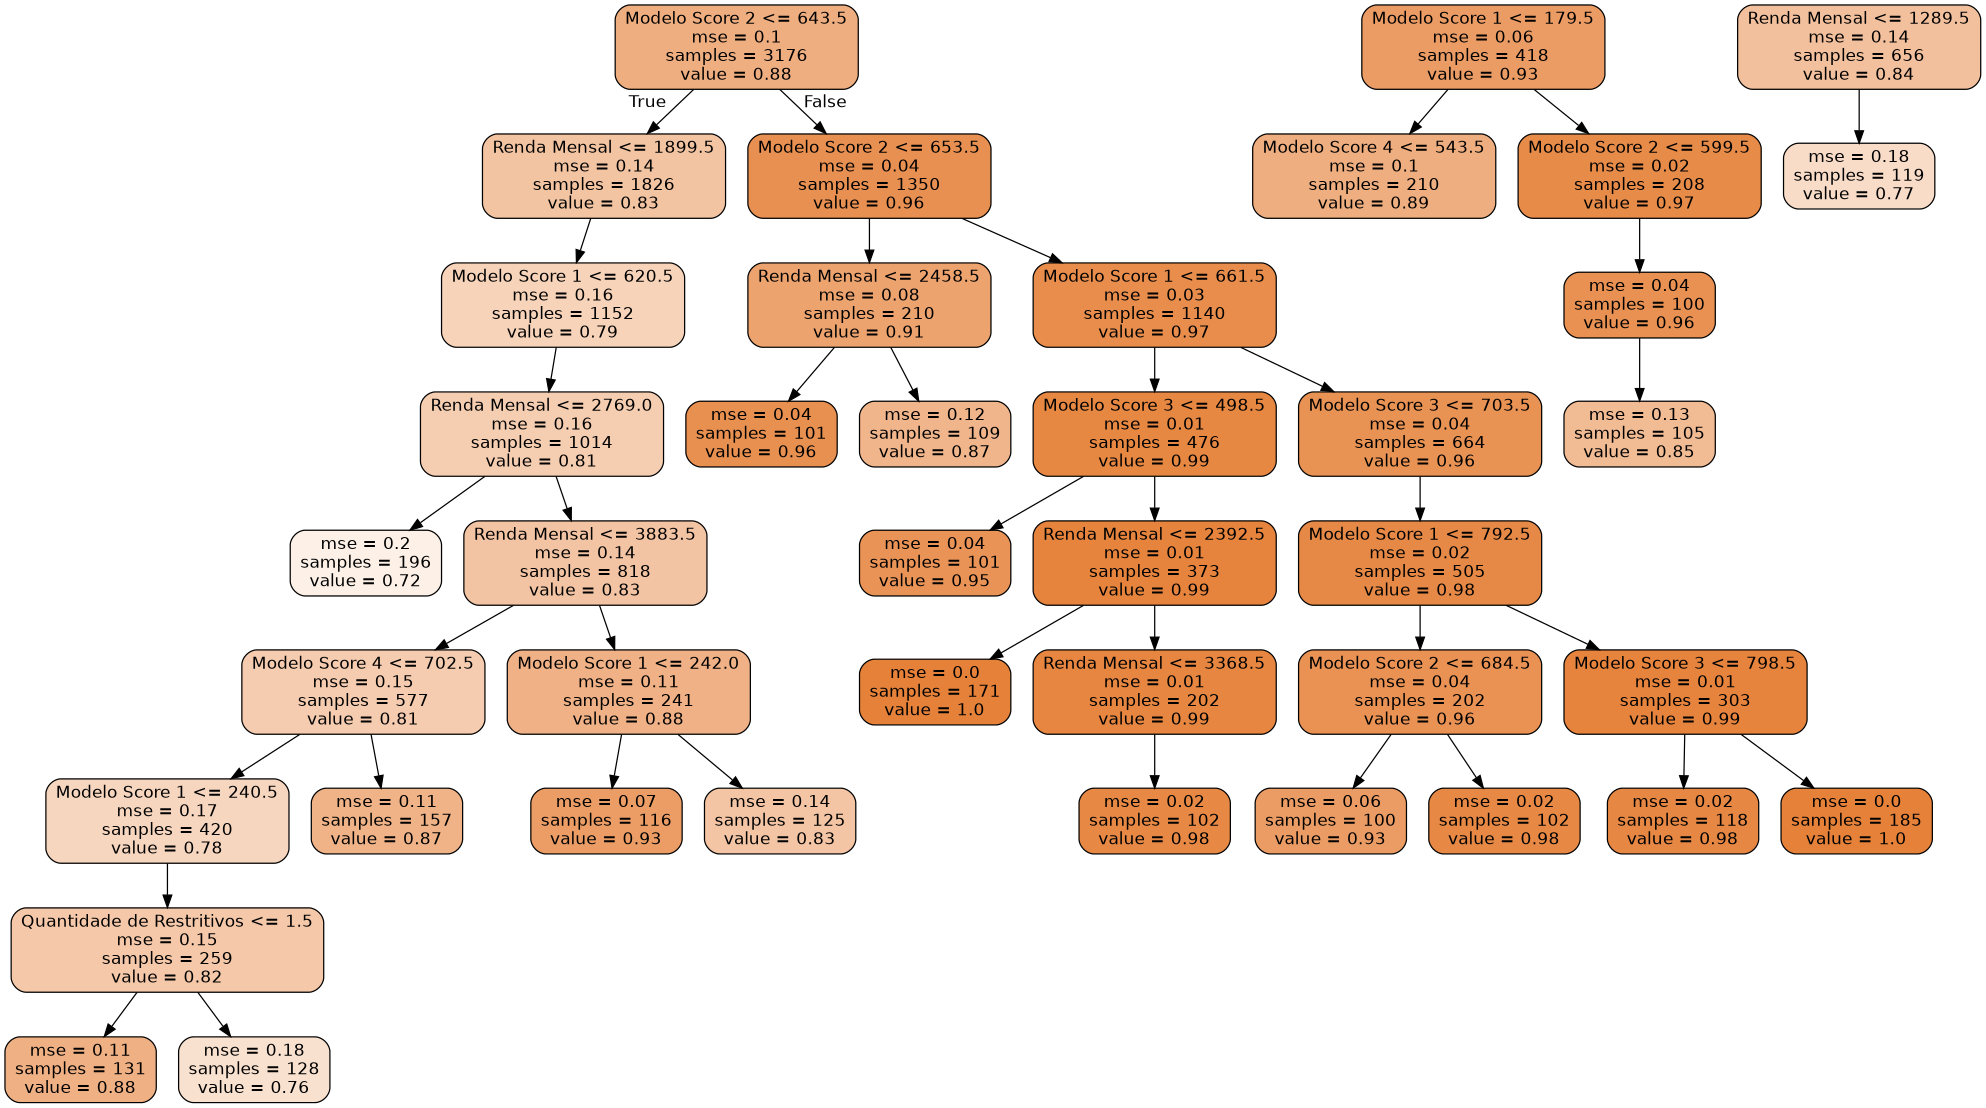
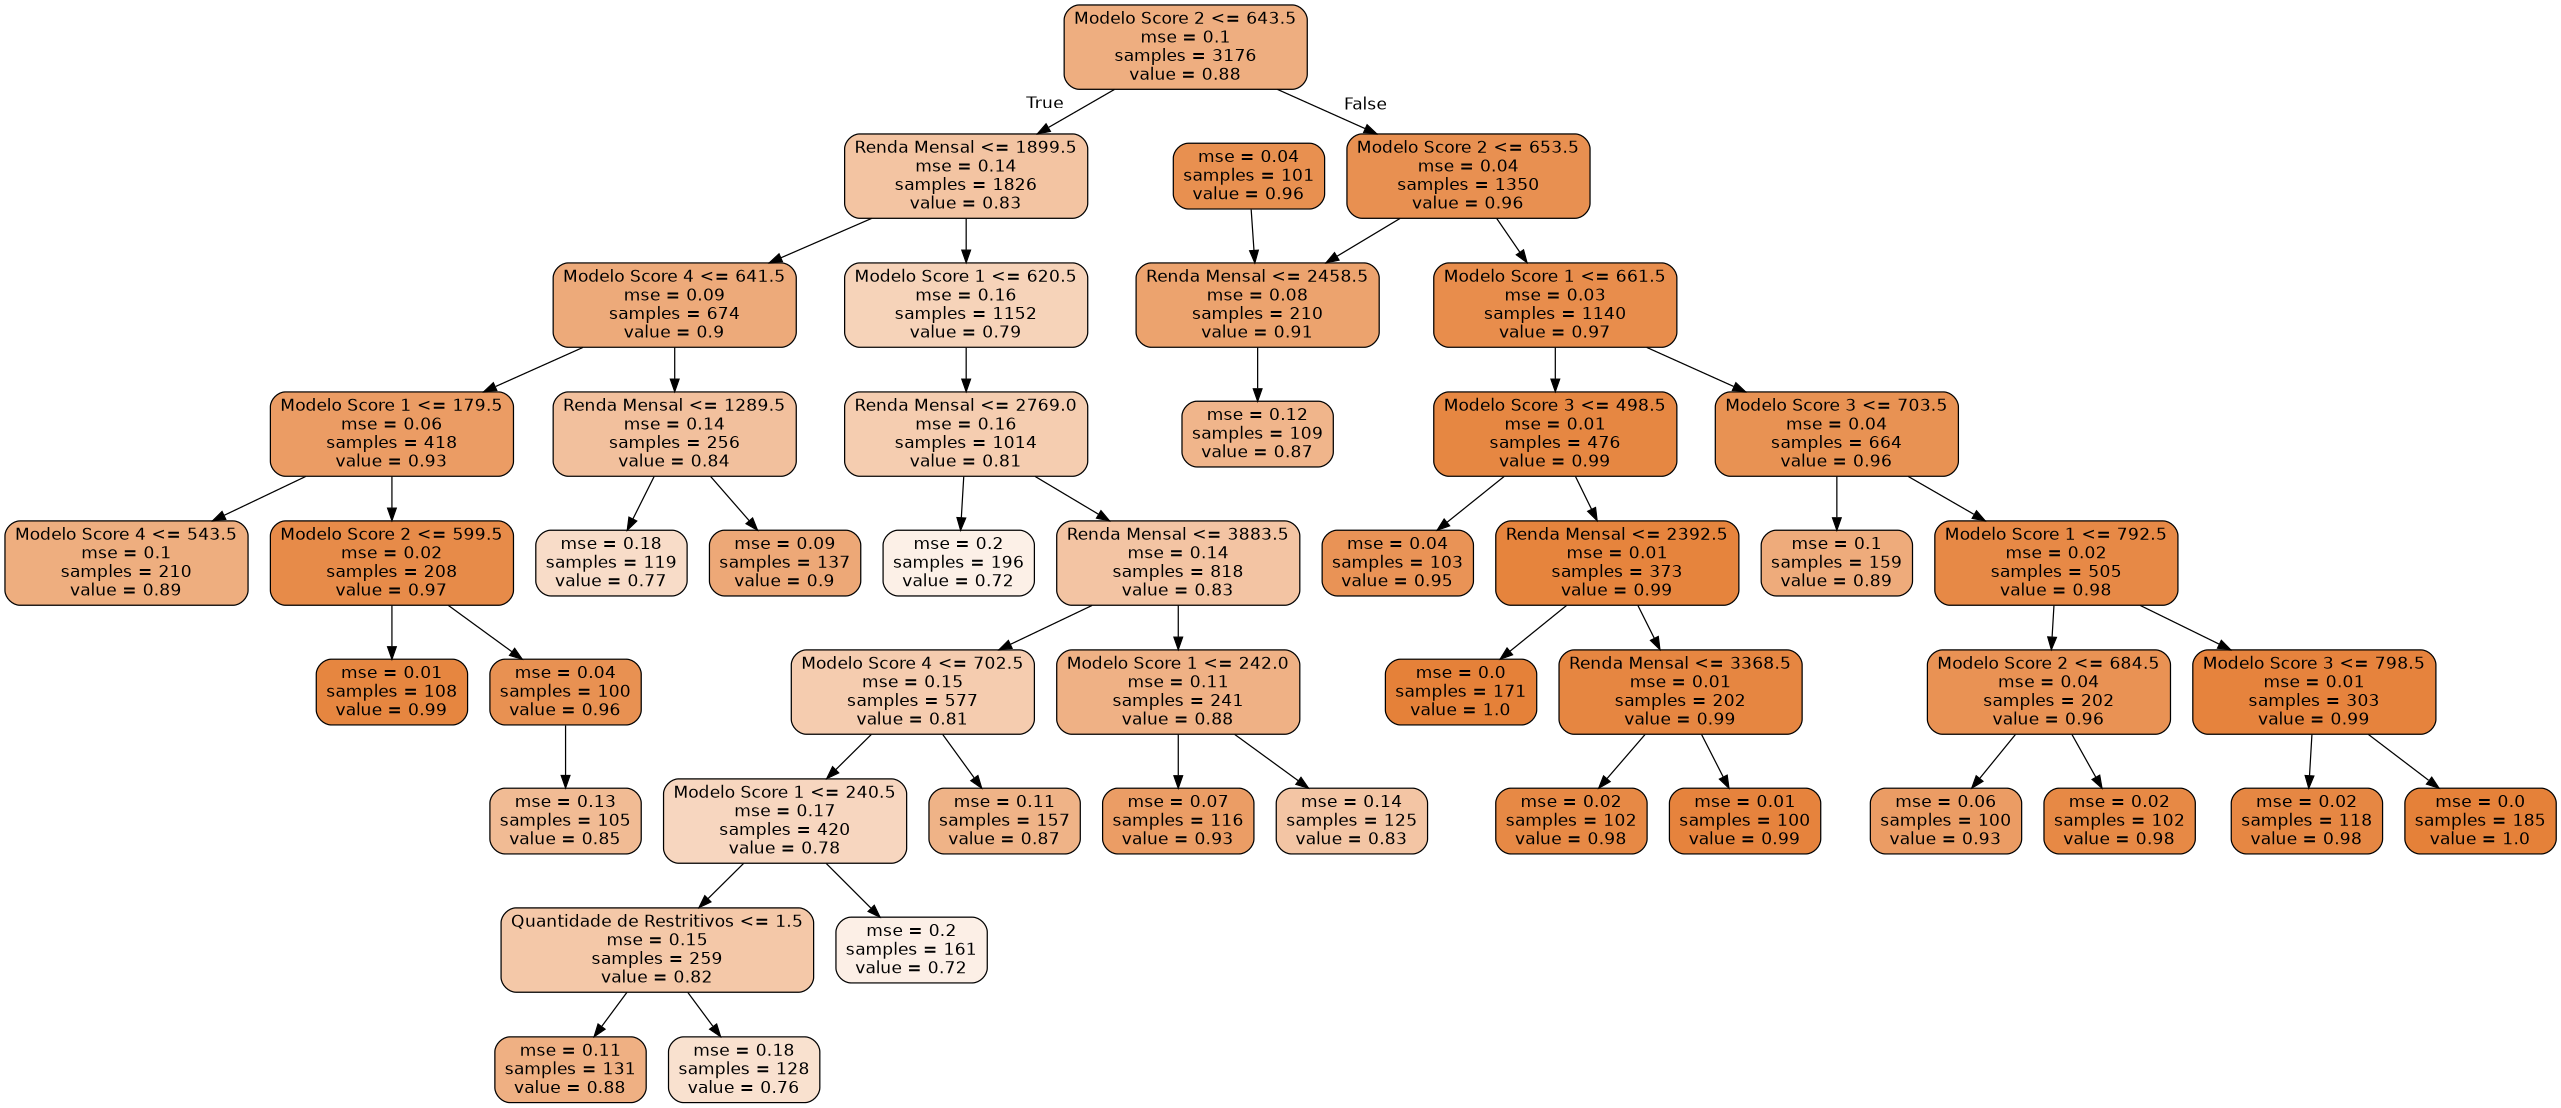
(1859, 47) -> (675, 434)
none -> (675, 305)
(816, 370) -> (1253, 230)
none -> (785, 563)
(935, 563) -> (1398, 563)
none -> (1837, 563)
none -> (392, 692)
none -> (1745, 821)
none -> (912, 950)
